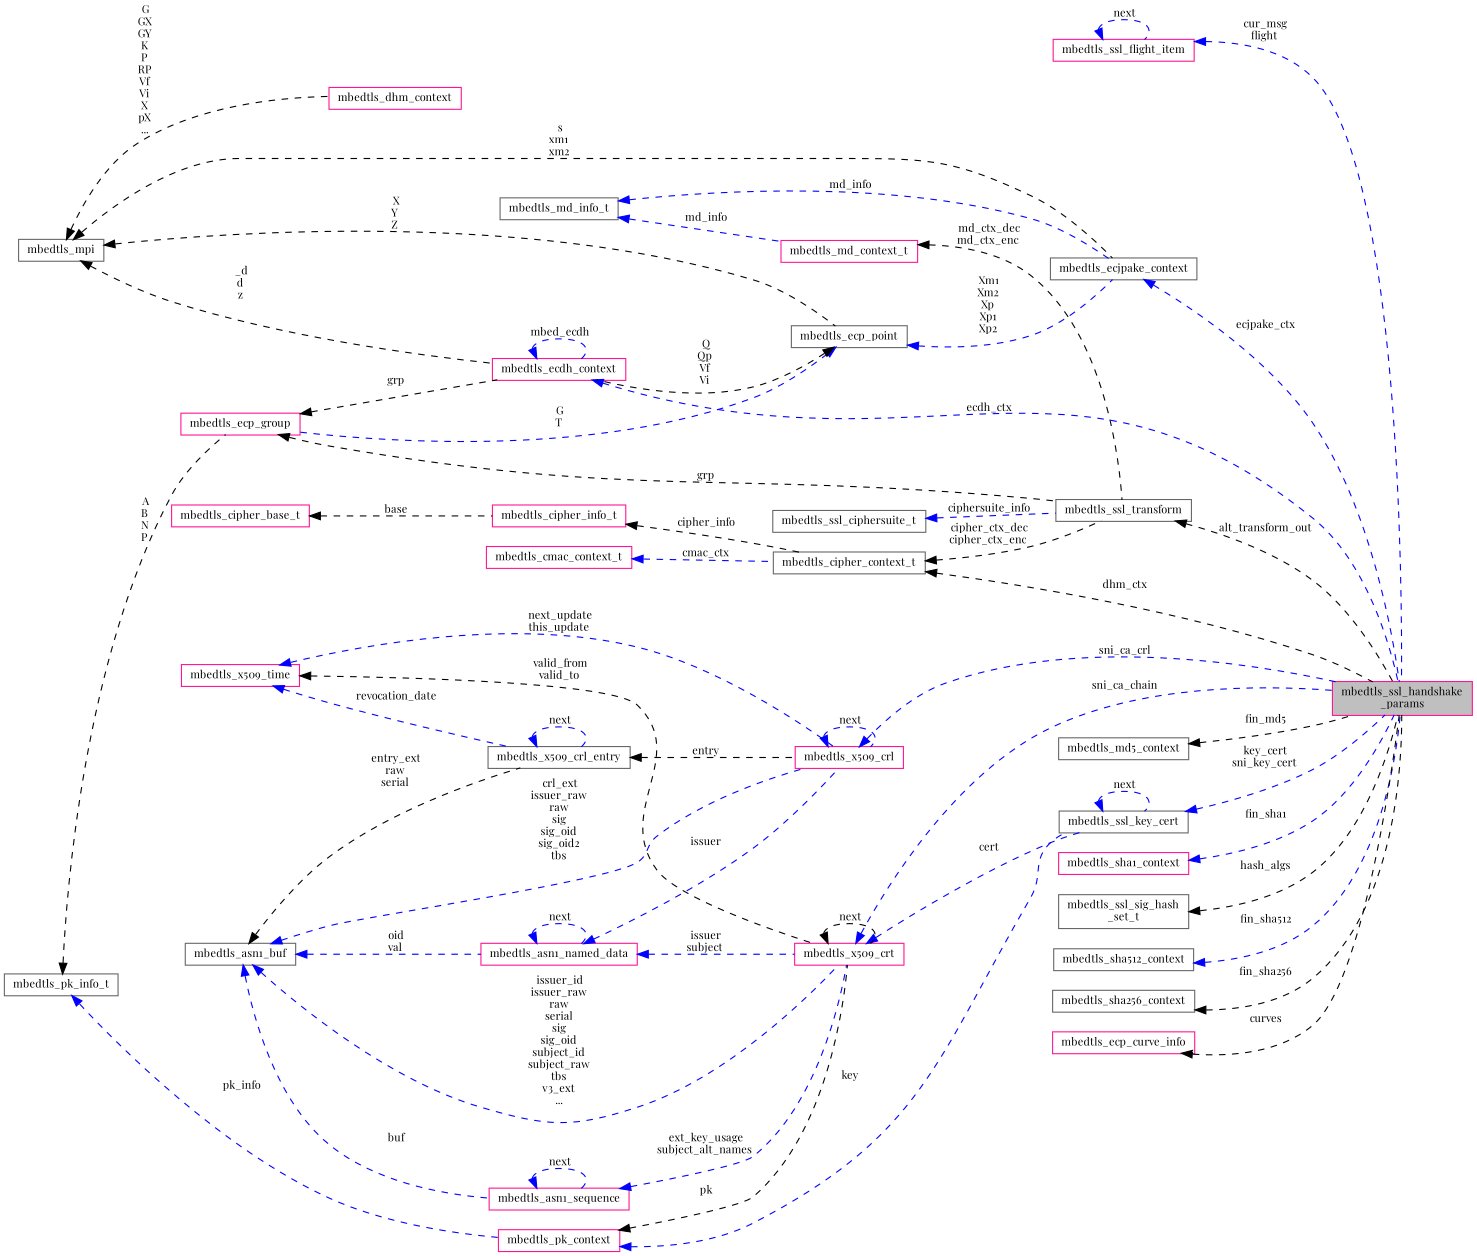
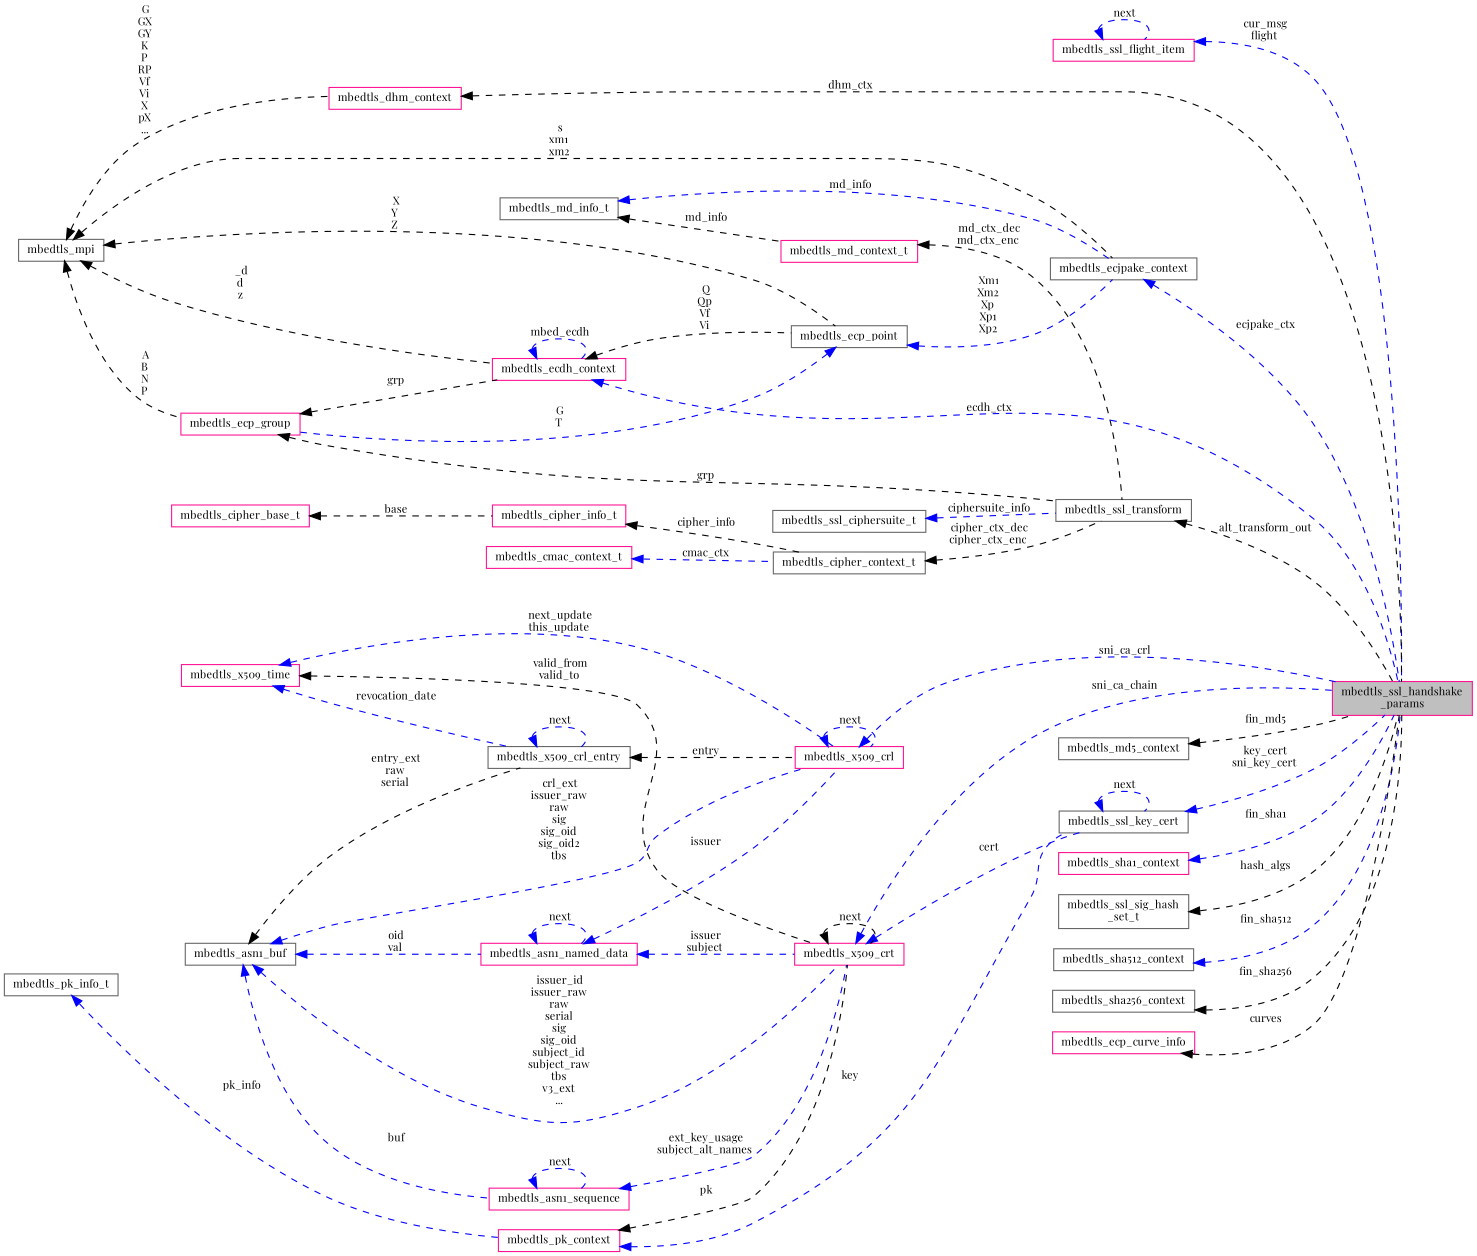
(705, 230) -> (705, 230)
(714, 393) -> (693, 335)
(1159, 612) -> (1154, 99)
(103, 684) -> (105, 361)
